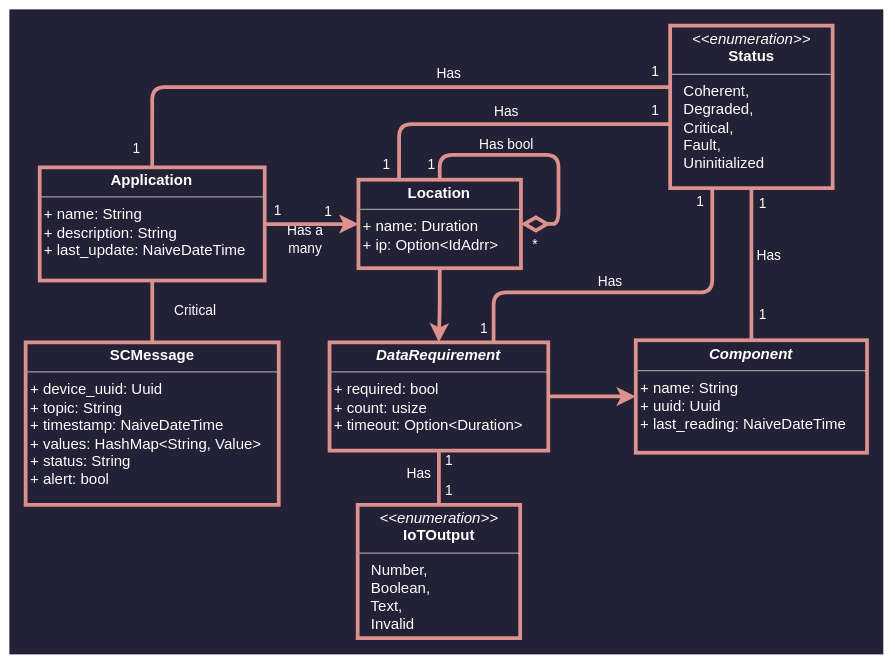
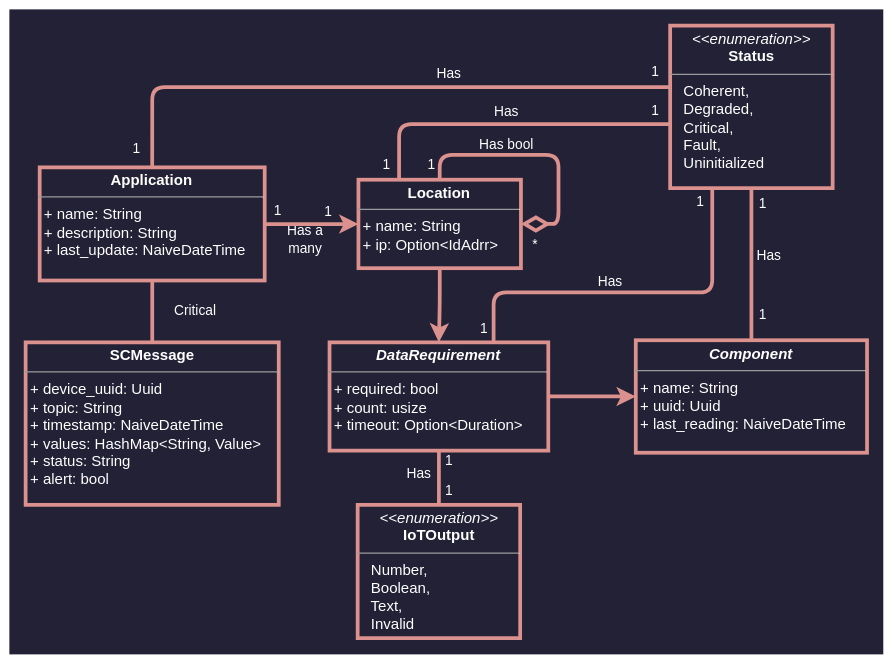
(432, 206) -> (432, 206)
